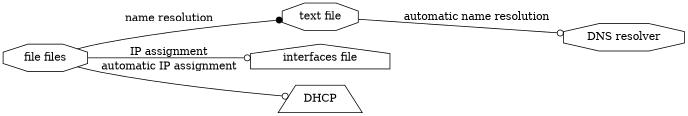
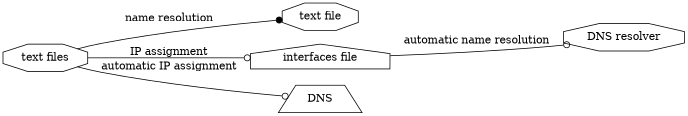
(458, 26) -> (477, 52)
(45, 58) -> (45, 58)
(320, 99) -> (320, 99)
